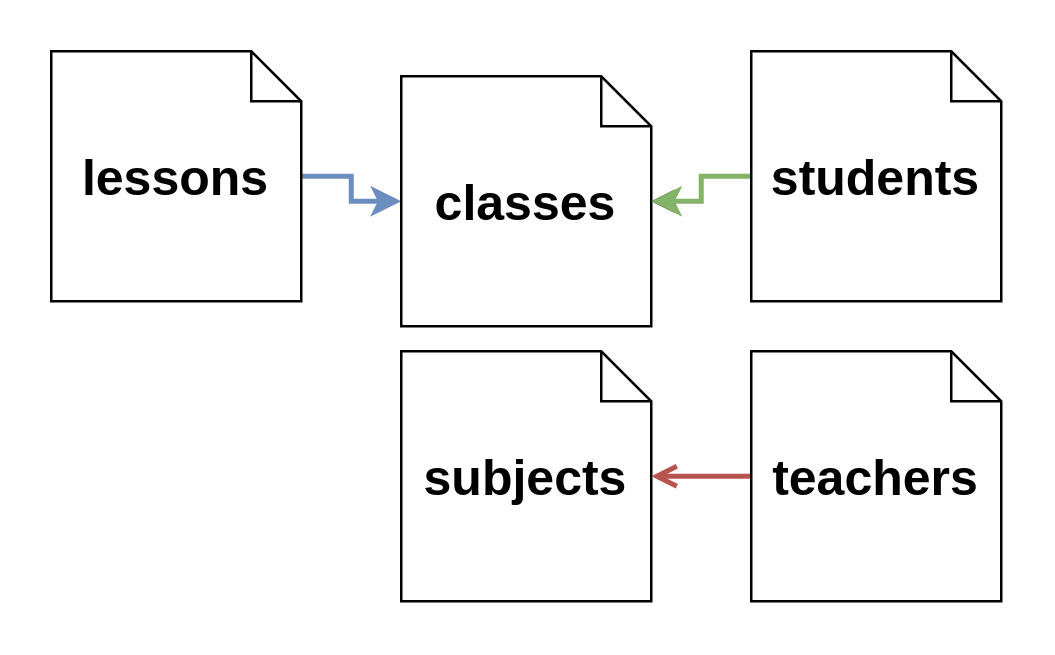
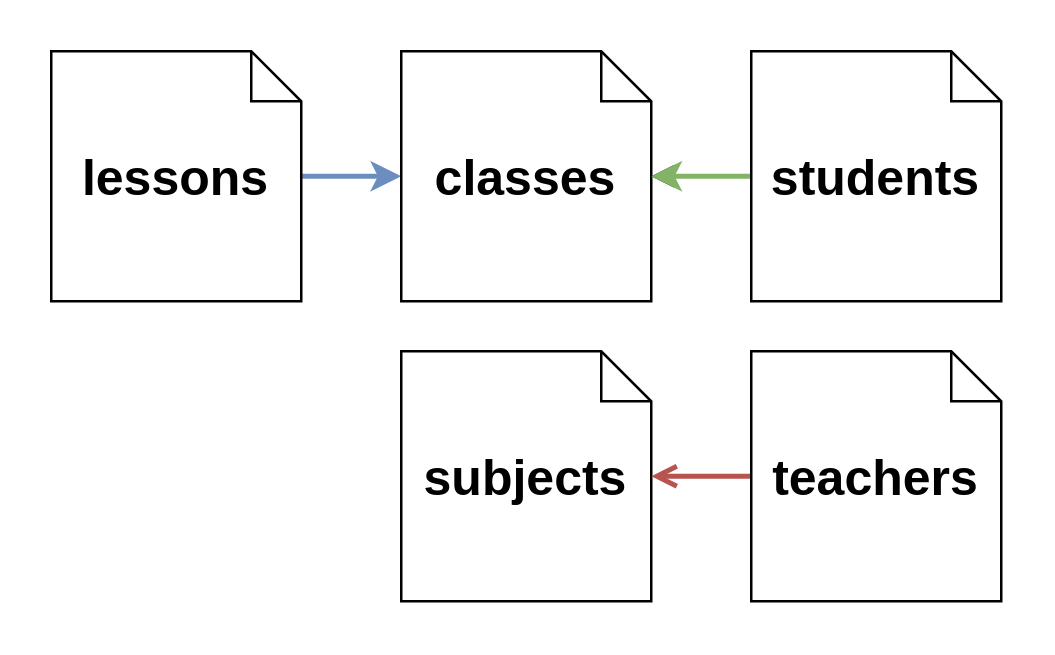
(526, 201) -> (526, 176)
